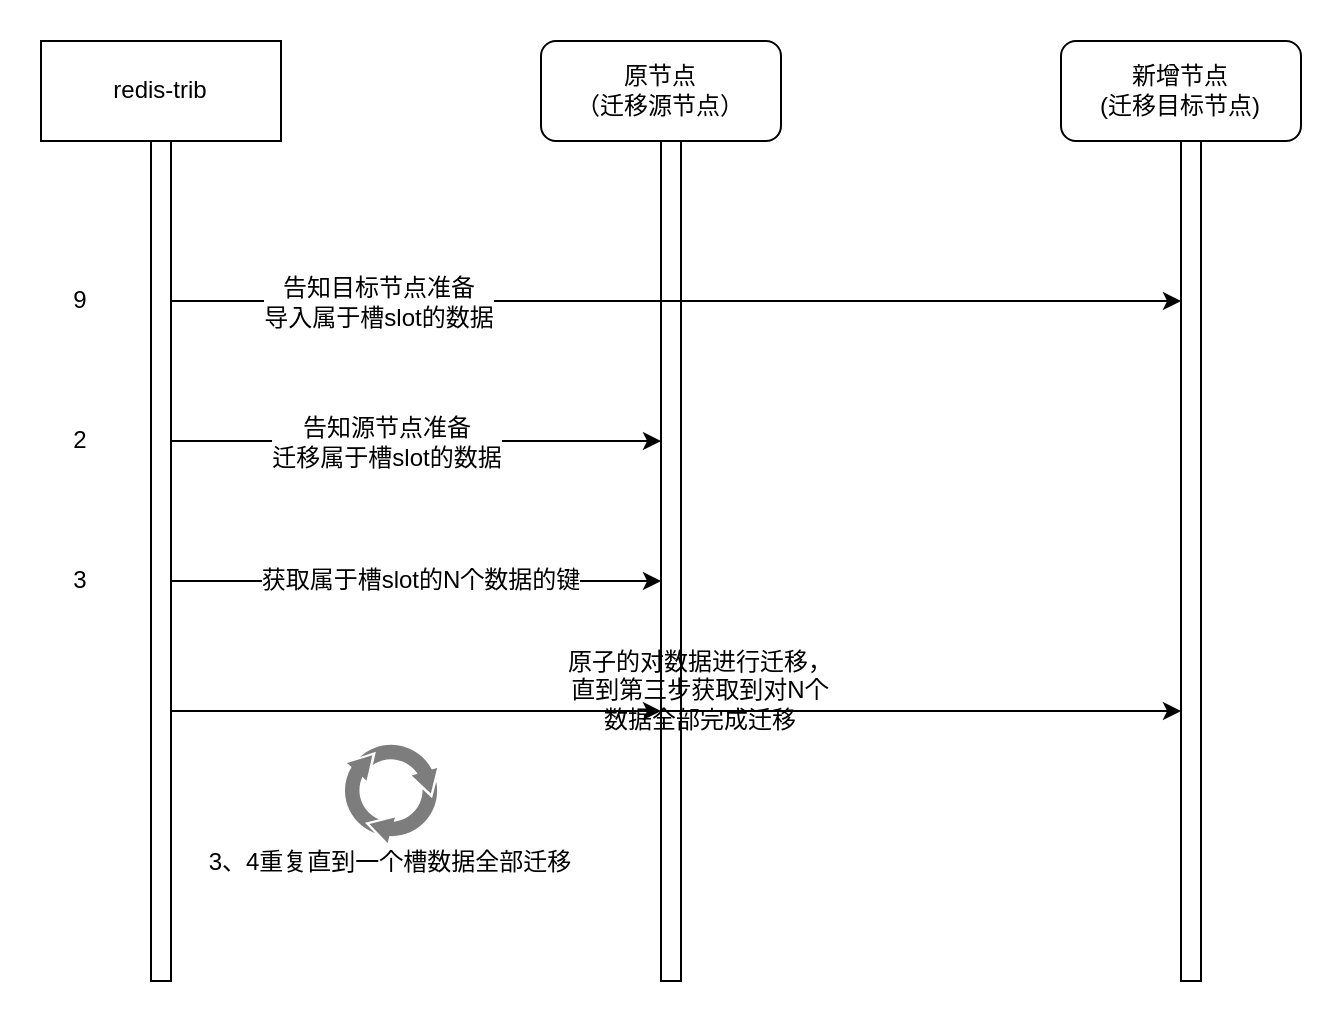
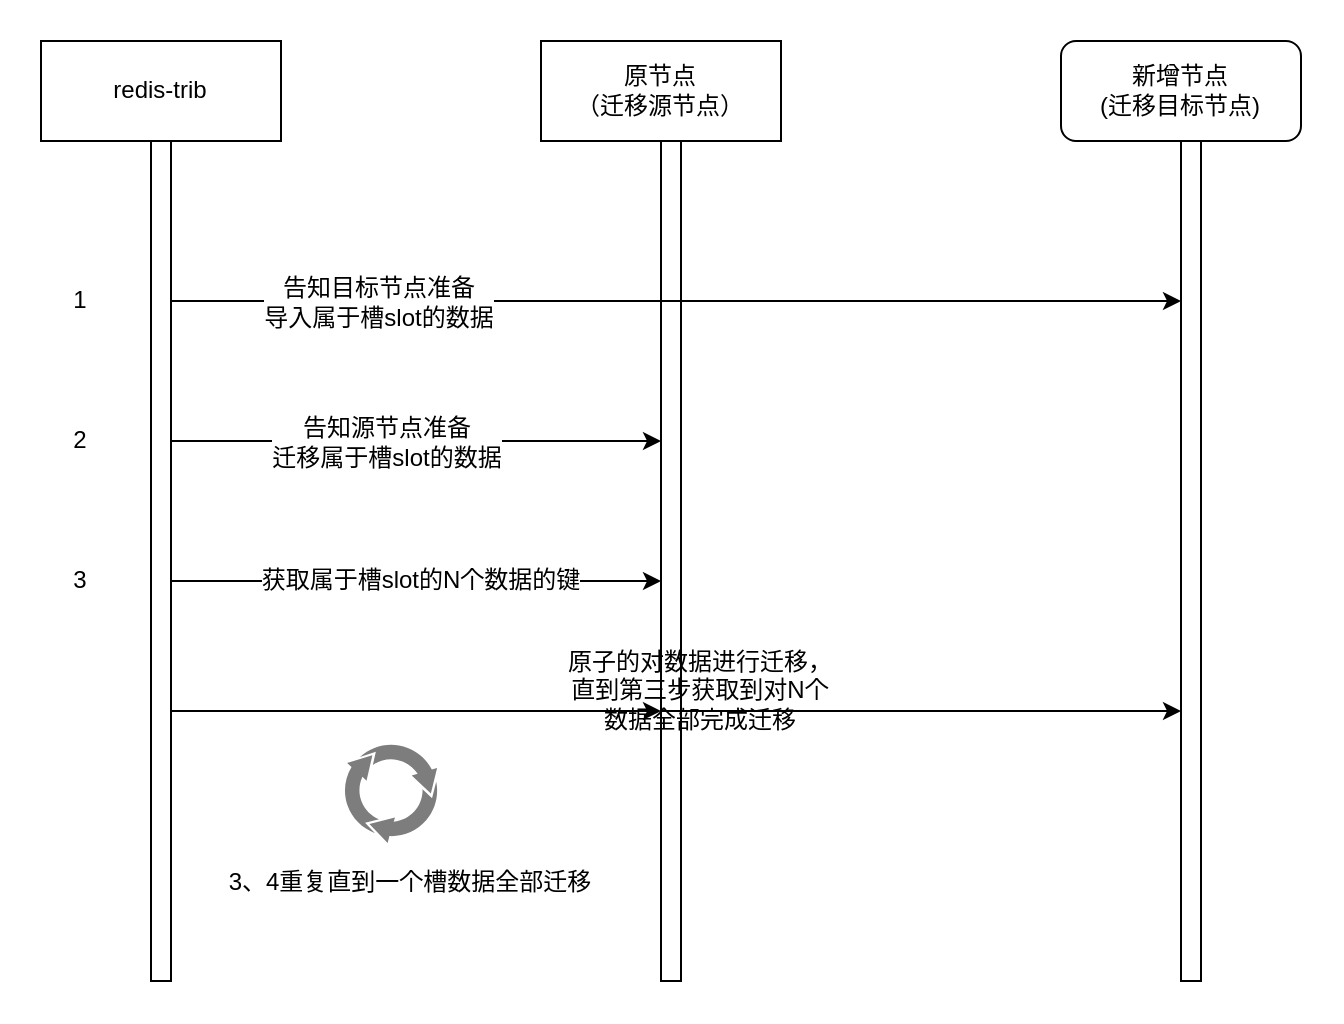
(661, 91) -> (661, 91)
(81, 301) -> (81, 301)
(391, 863) -> (411, 883)
